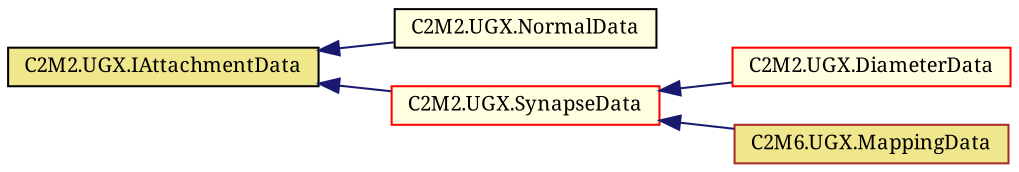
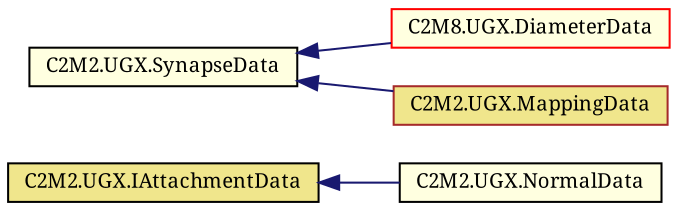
(872, 67) -> (531, 28)
(365, 88) -> none
(526, 106) -> (163, 67)
(872, 144) -> (531, 106)
